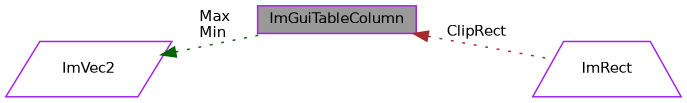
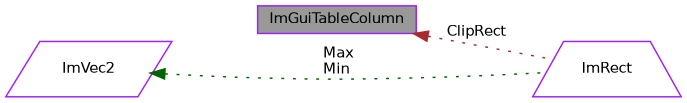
(221, 43) -> (355, 79)
